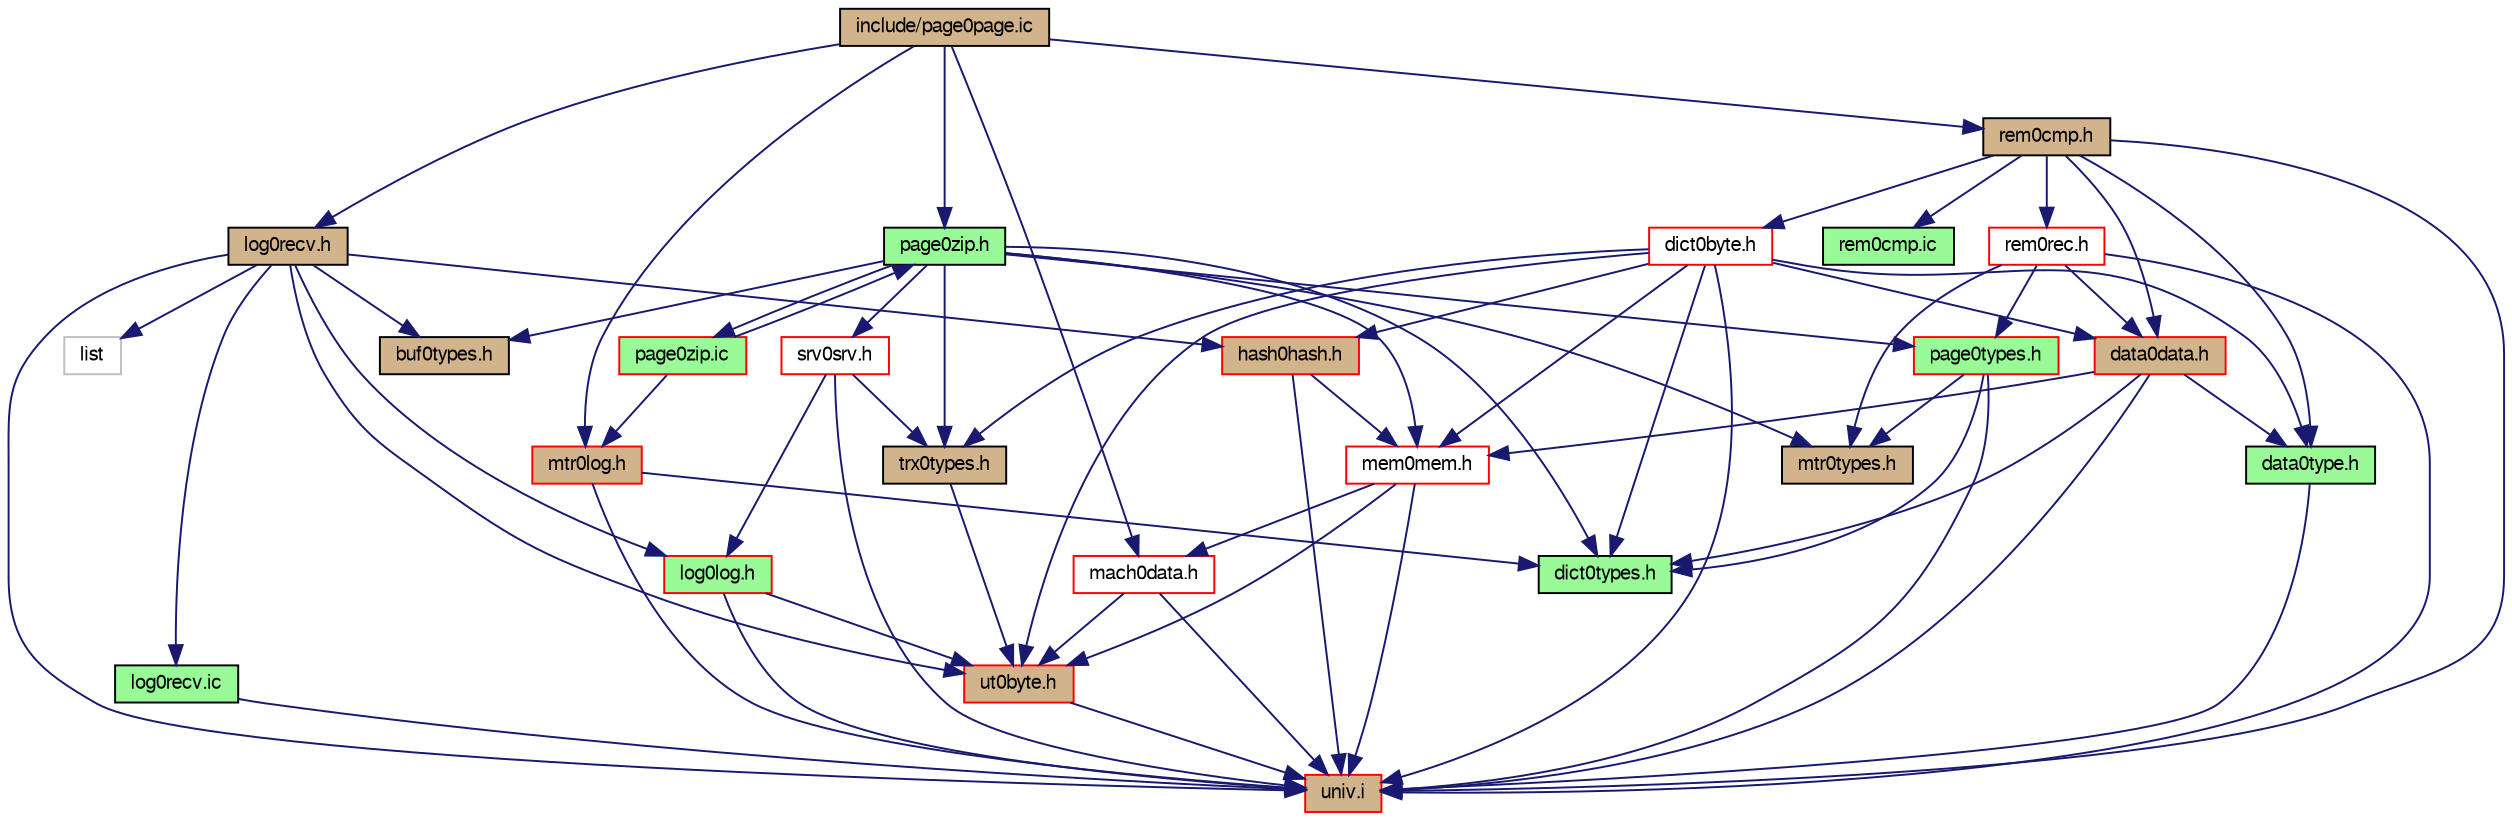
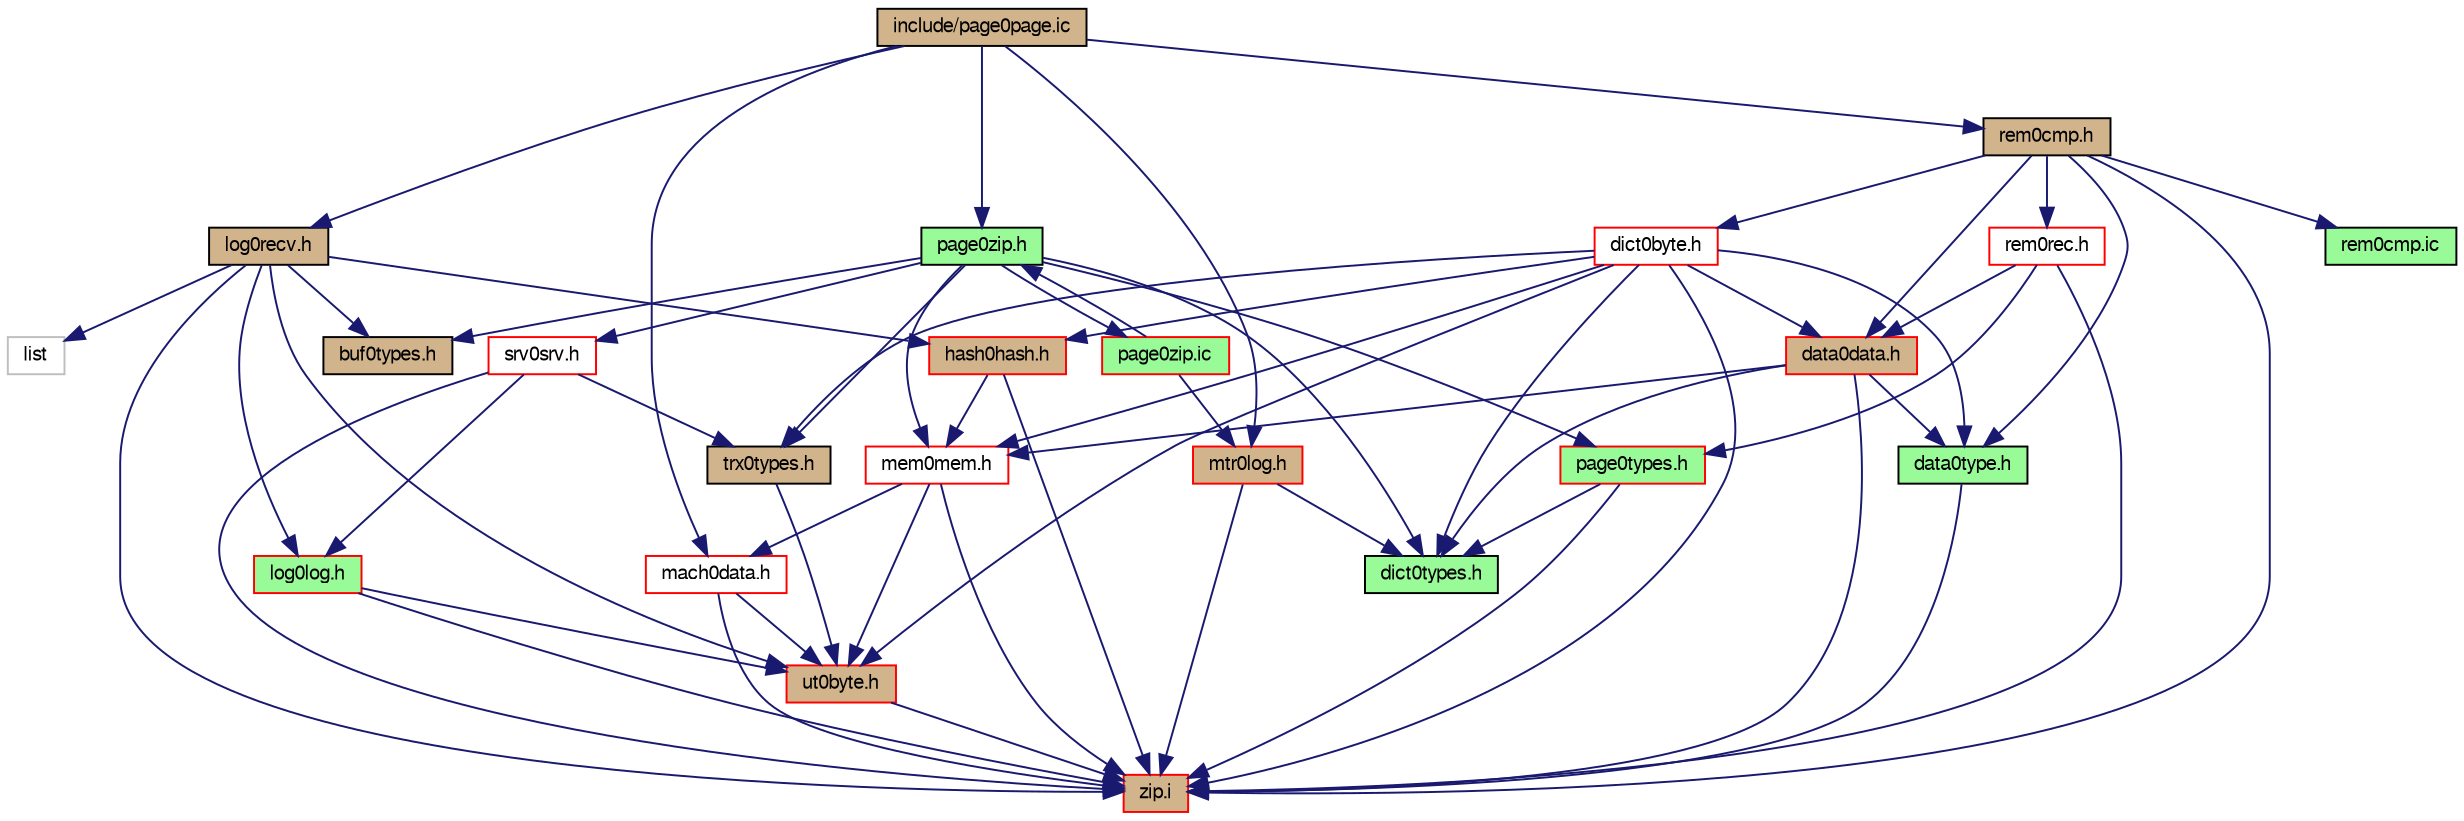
(1847, 465) -> none
(177, 684) -> none
(1343, 793) -> (1156, 793)
